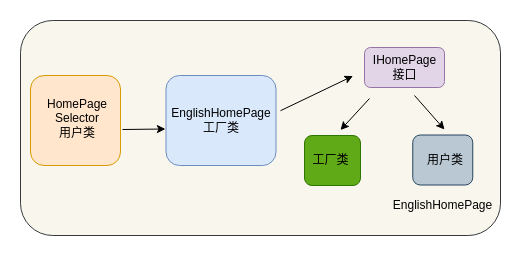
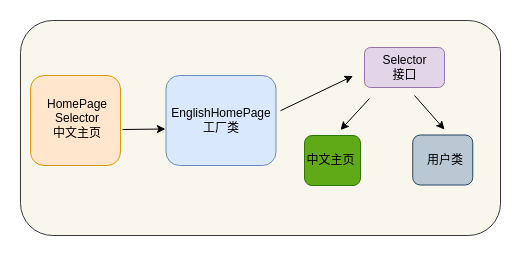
(405, 68) -> (405, 68)
(78, 119) -> (78, 119)
(331, 161) -> (331, 161)
(443, 206) -> none
